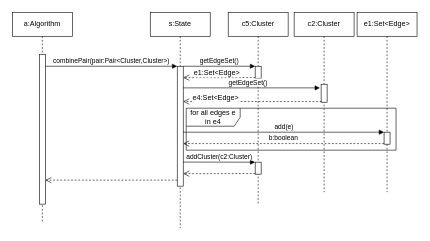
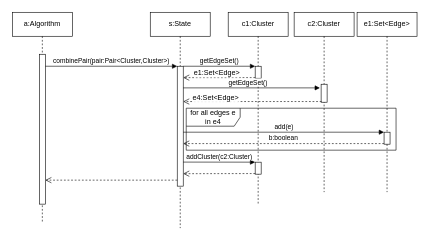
(258, 24) -> (258, 24)
